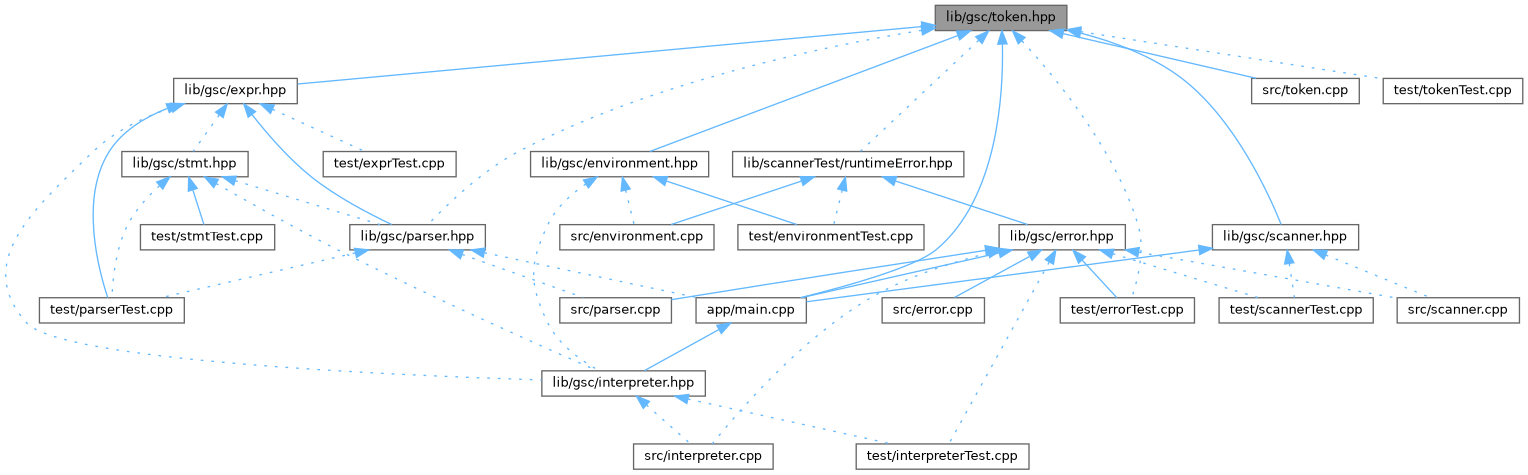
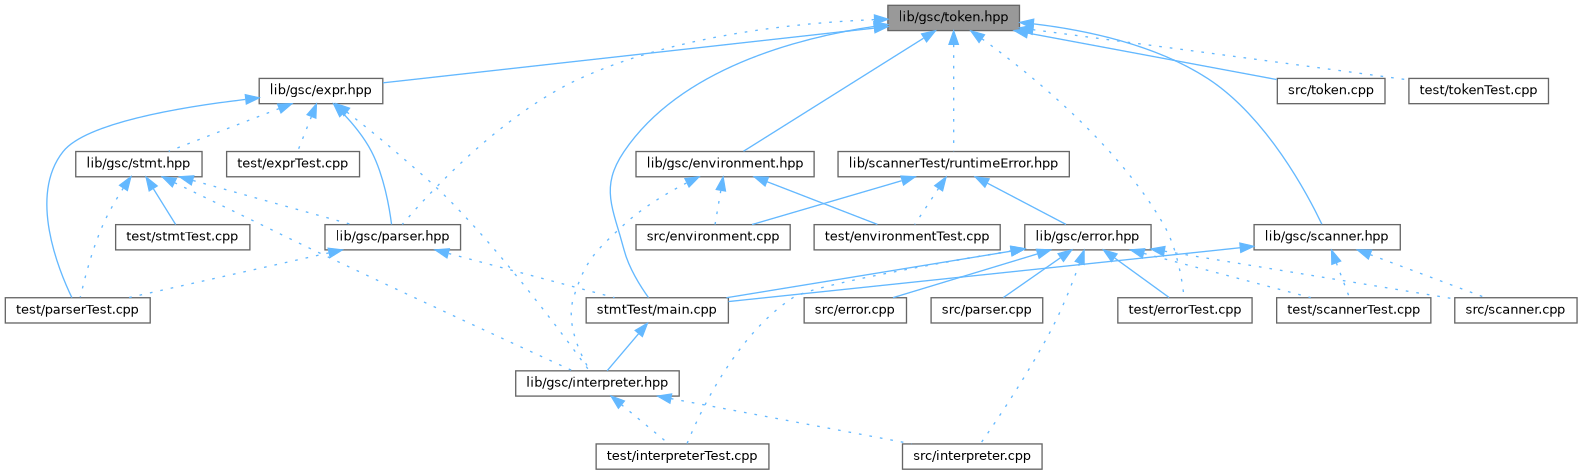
(523, 276) -> none
(751, 310) -> (657, 310)
